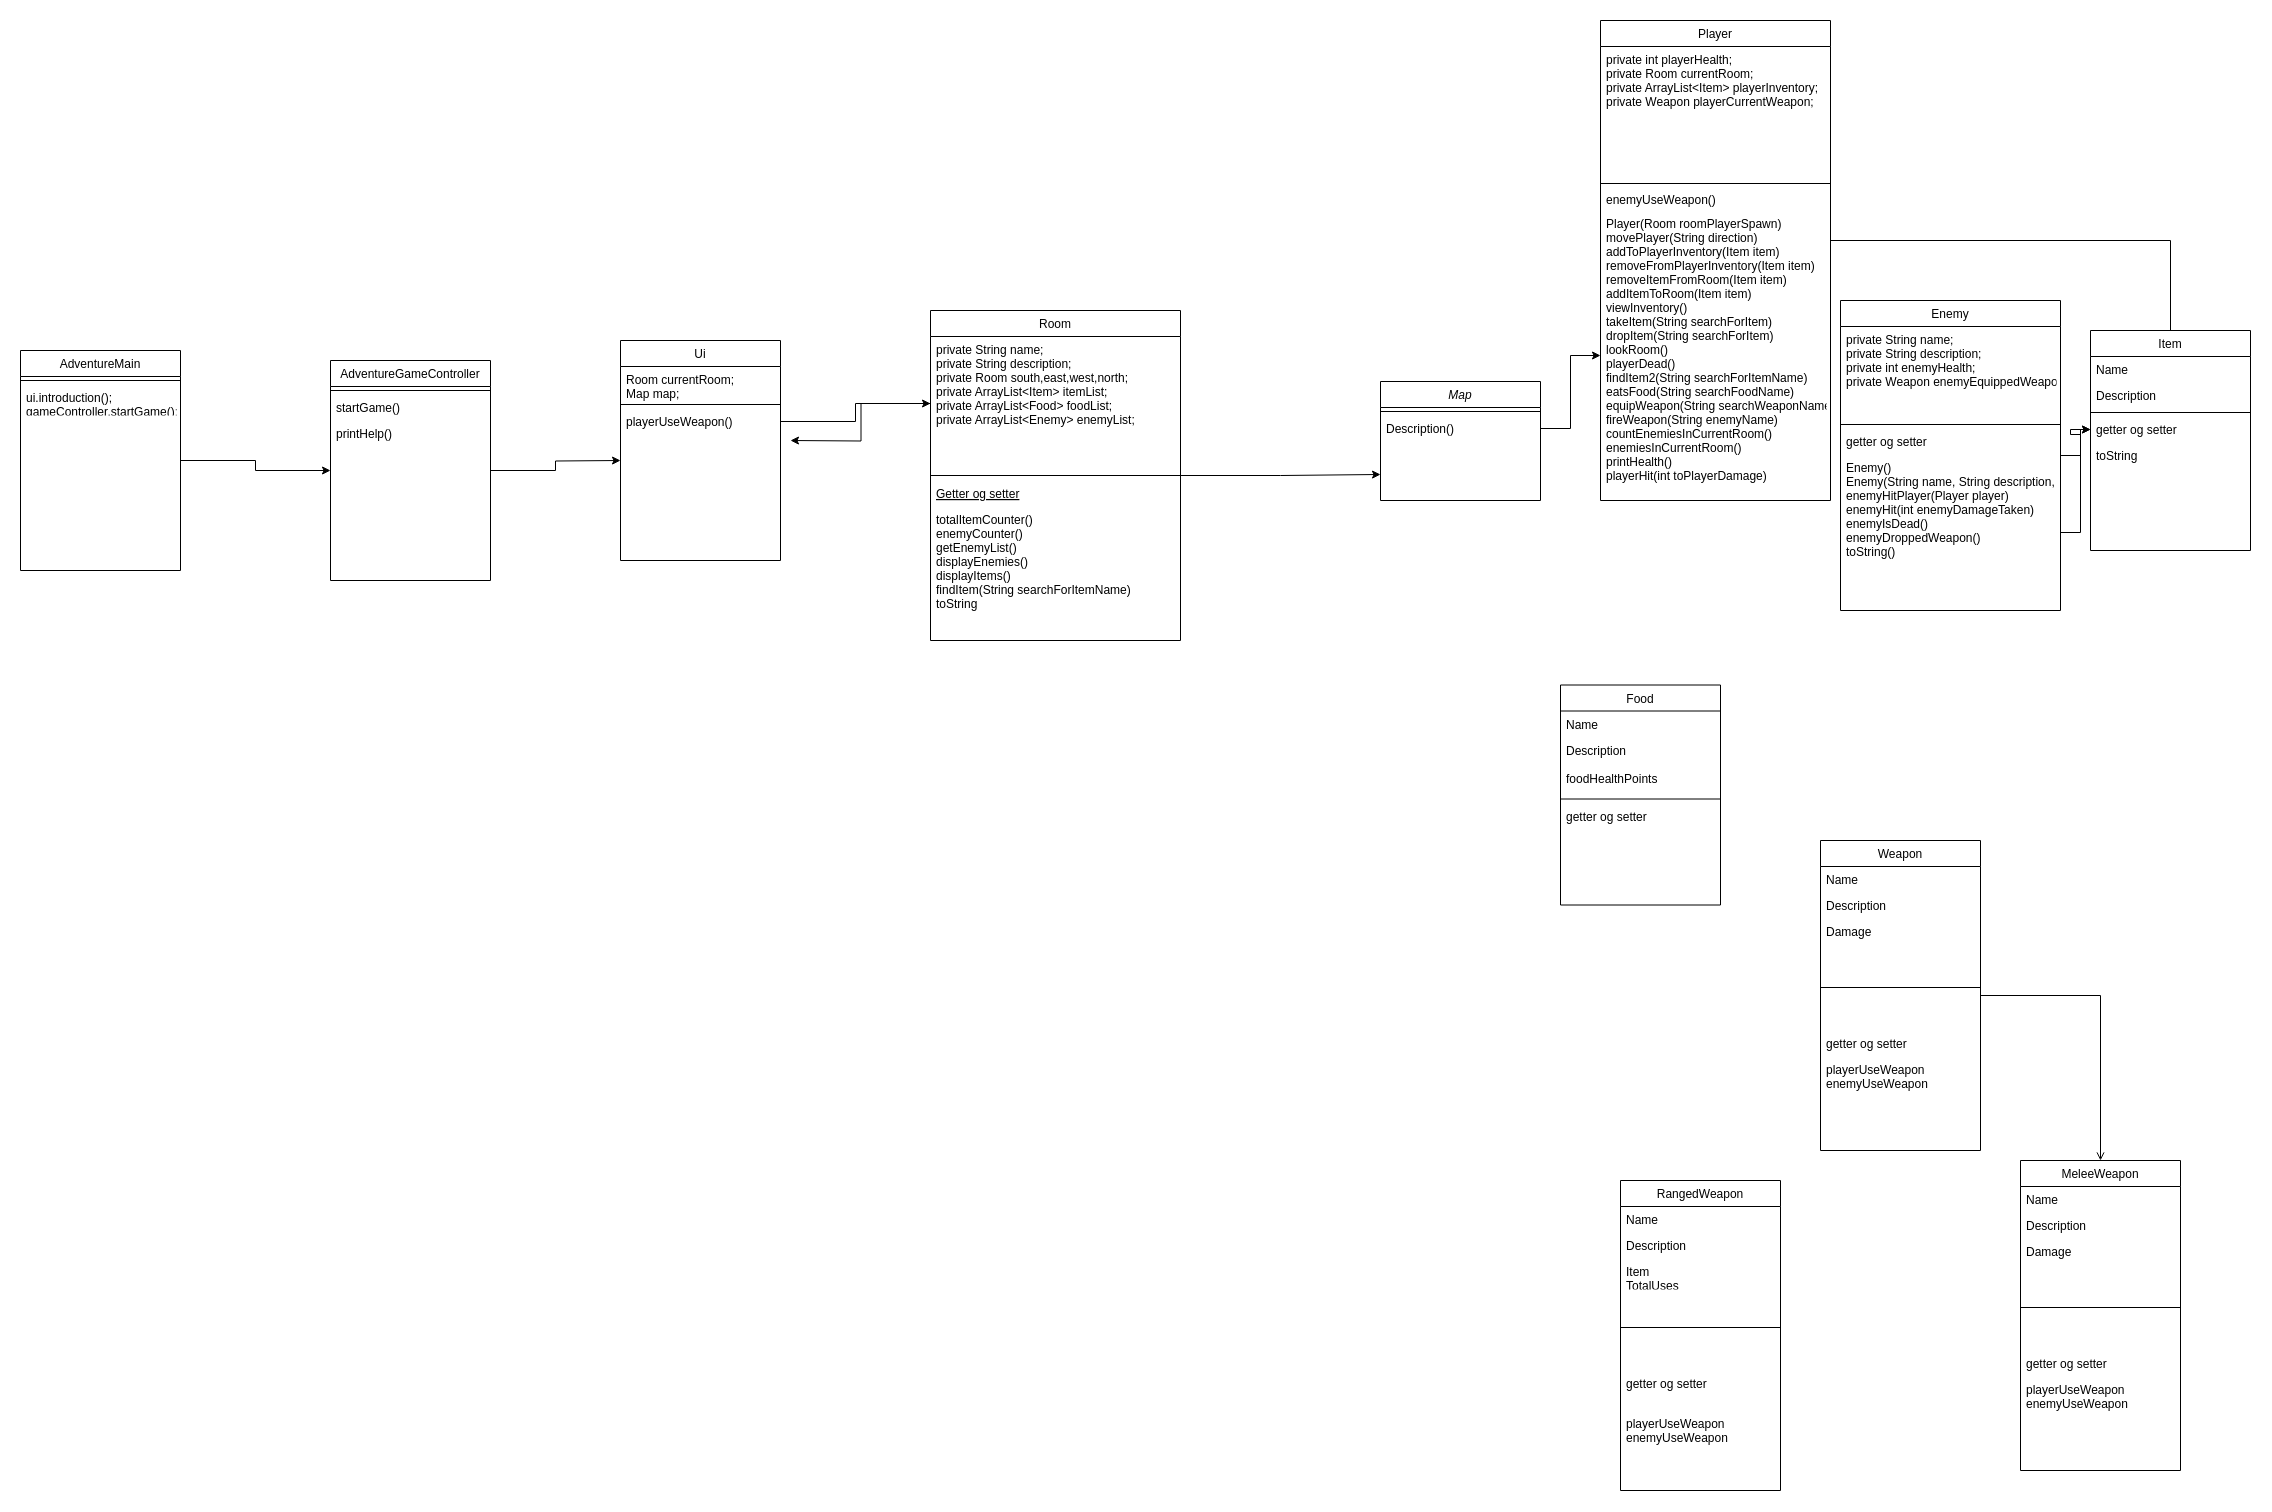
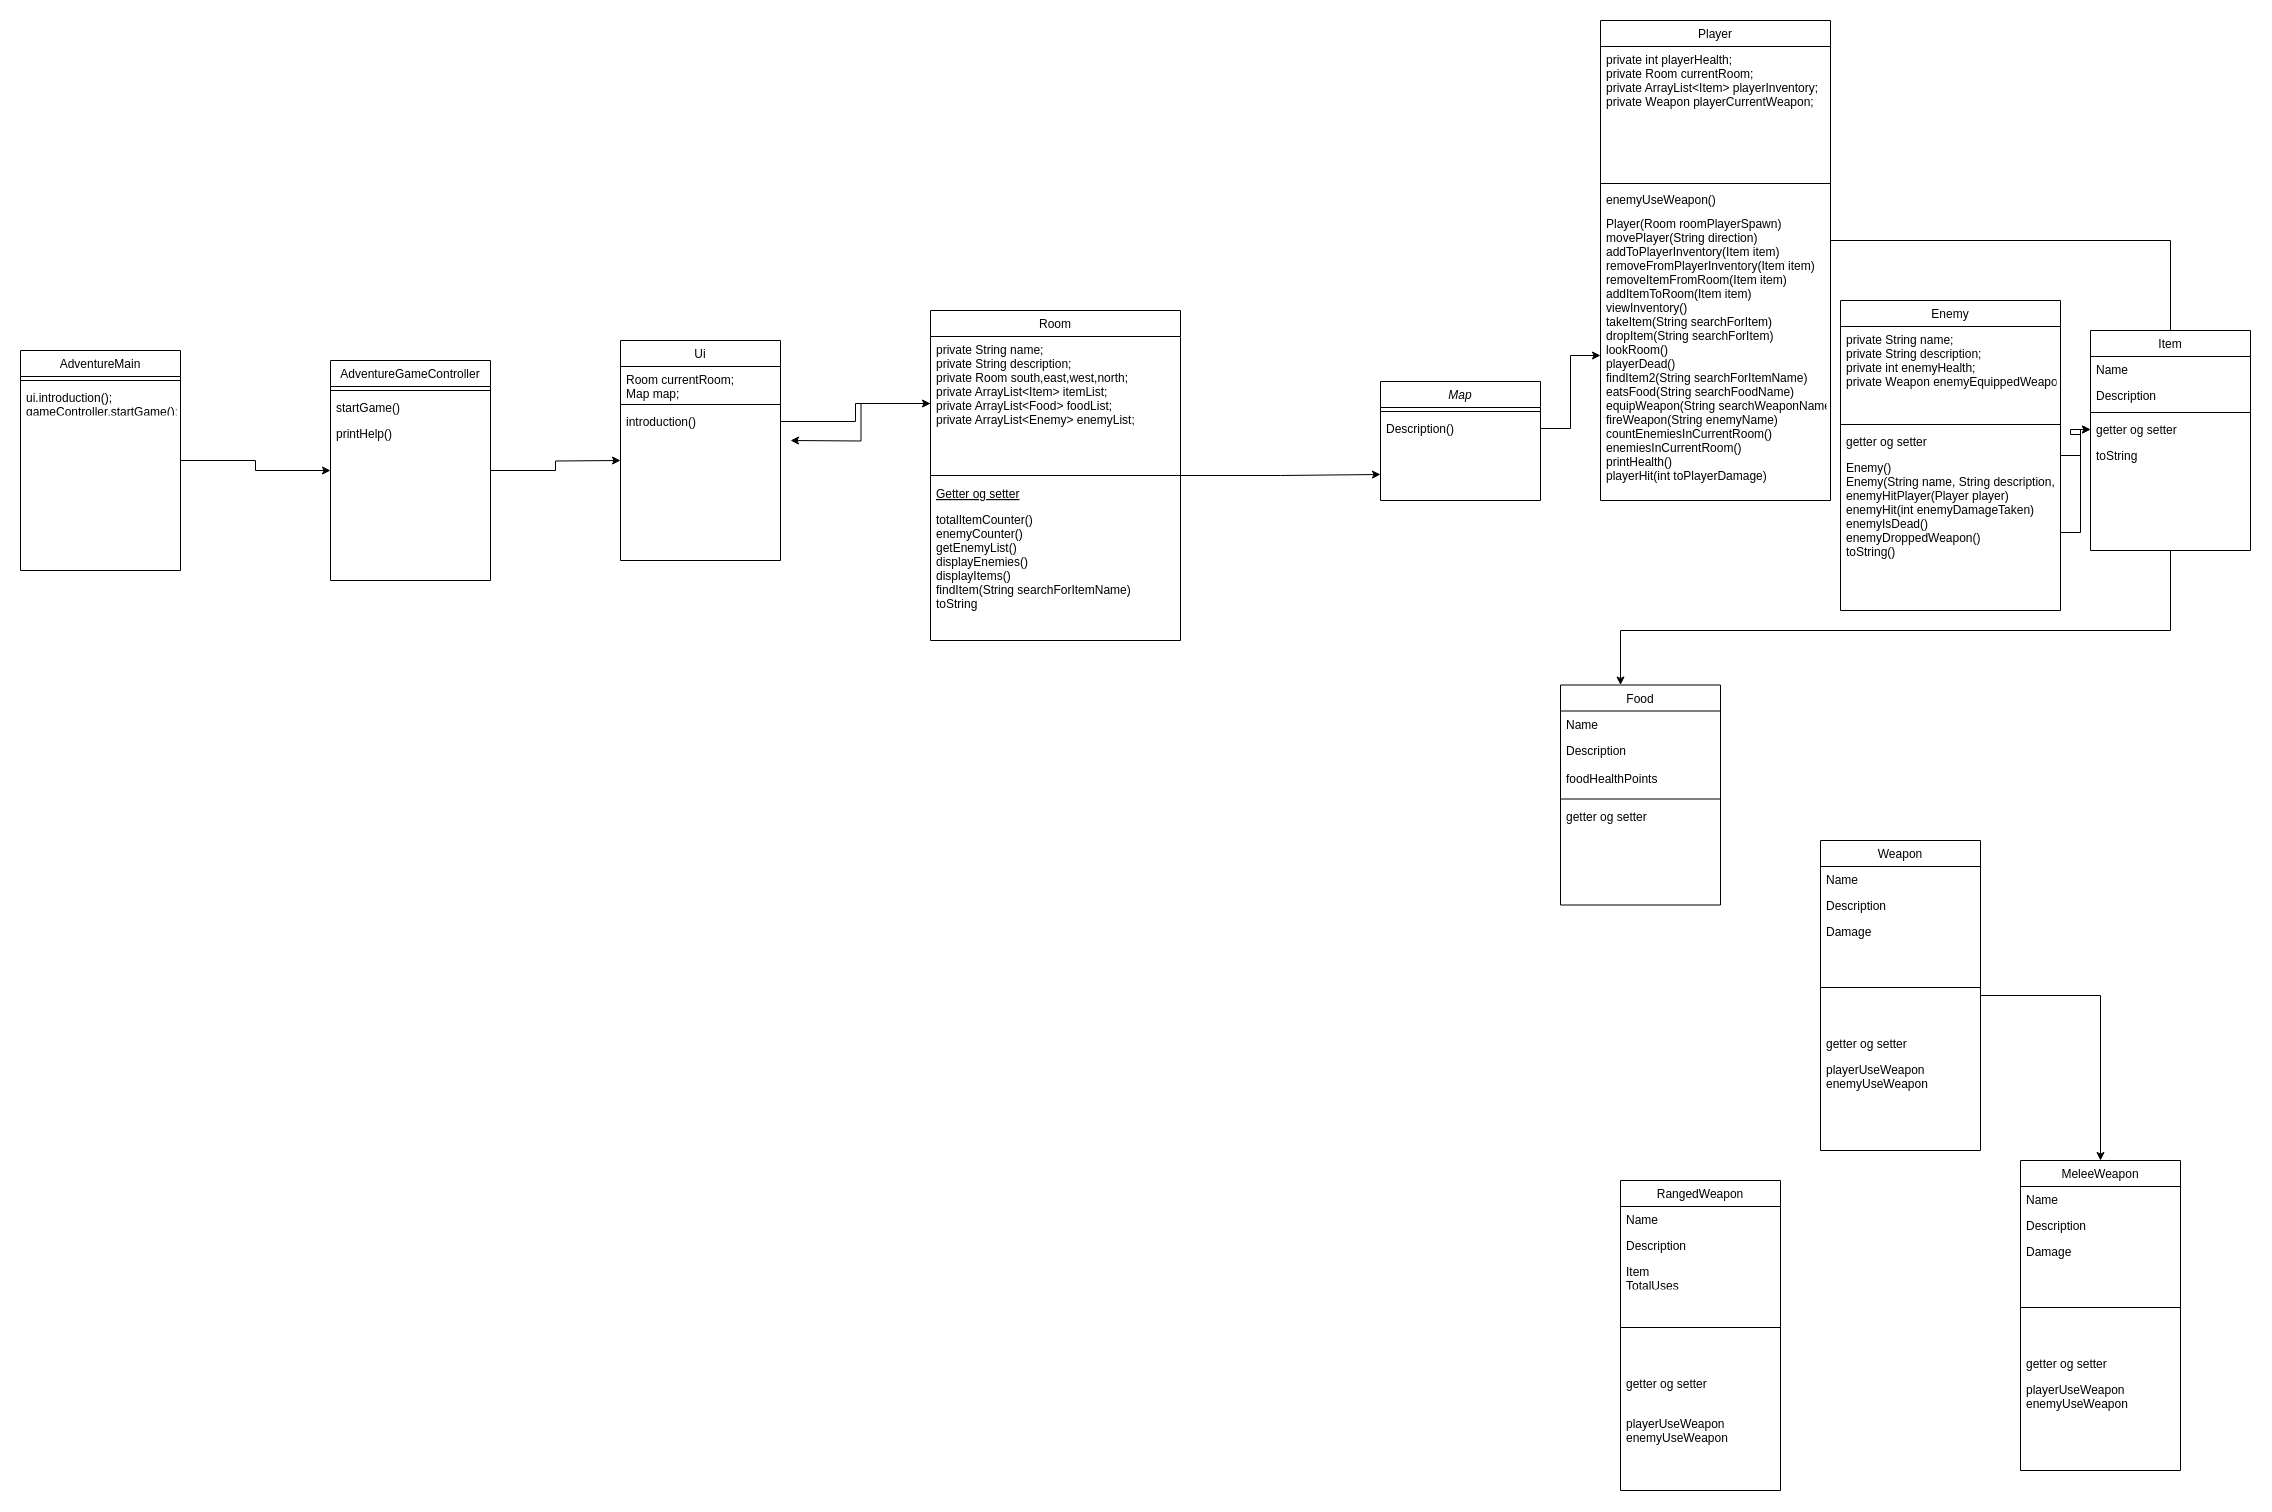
(682, 422) -> (670, 422)
none -> (1912, 631)
(2101, 1154) -> (2101, 1152)
